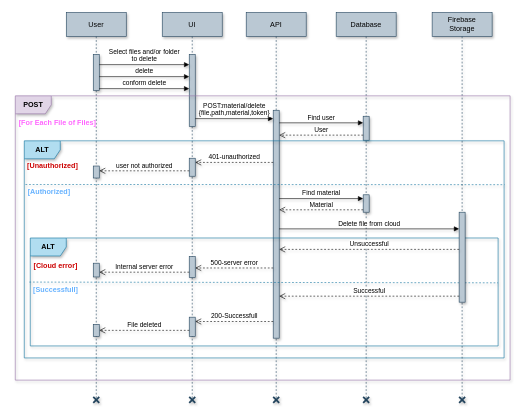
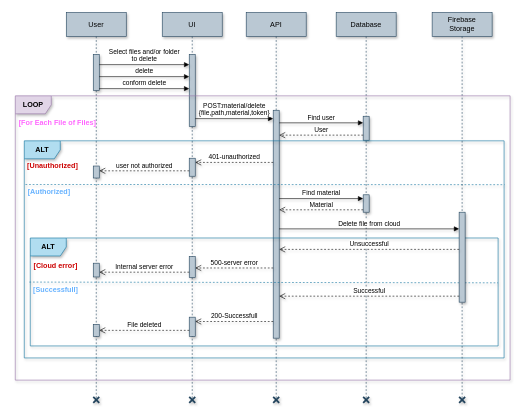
(33, 105) -> (33, 105)
